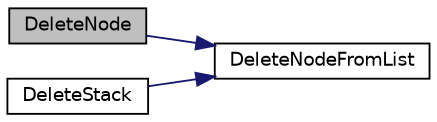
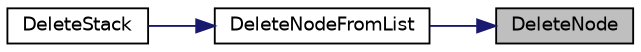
(171, 39) -> (453, 26)
